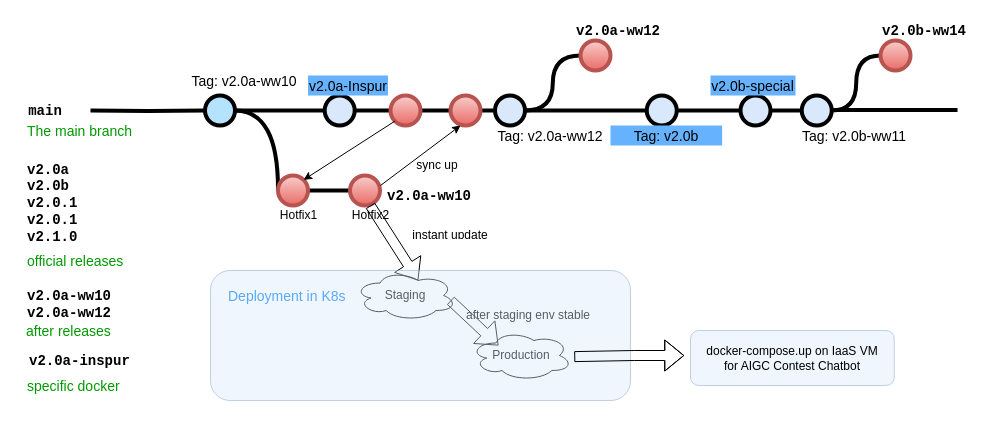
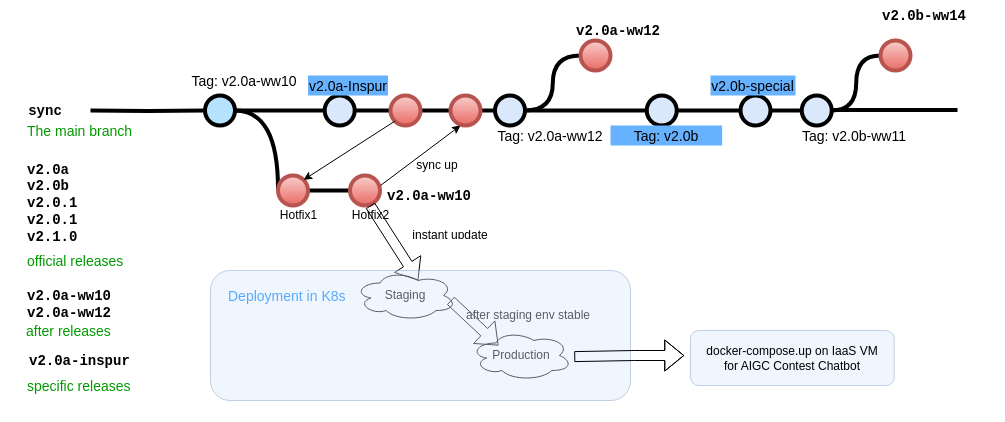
(932, 31) -> (932, 16)
(46, 111) -> (46, 111)
(81, 386) -> (87, 386)
